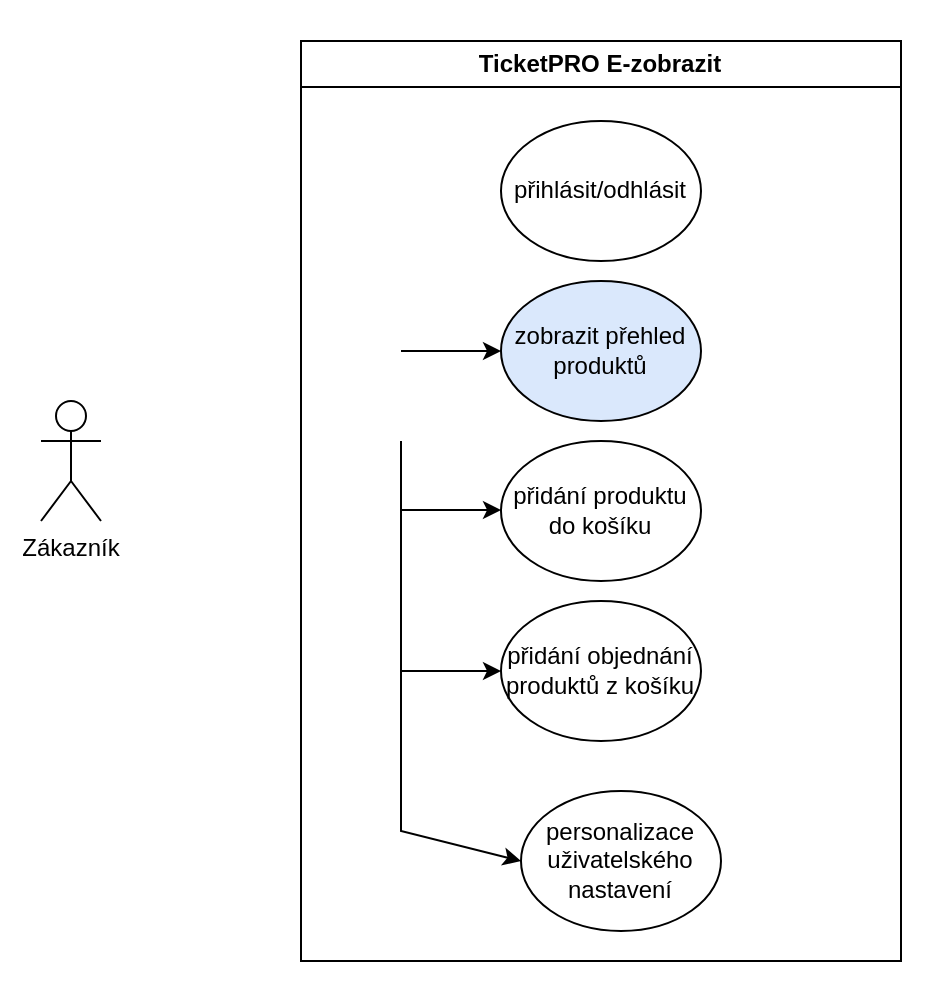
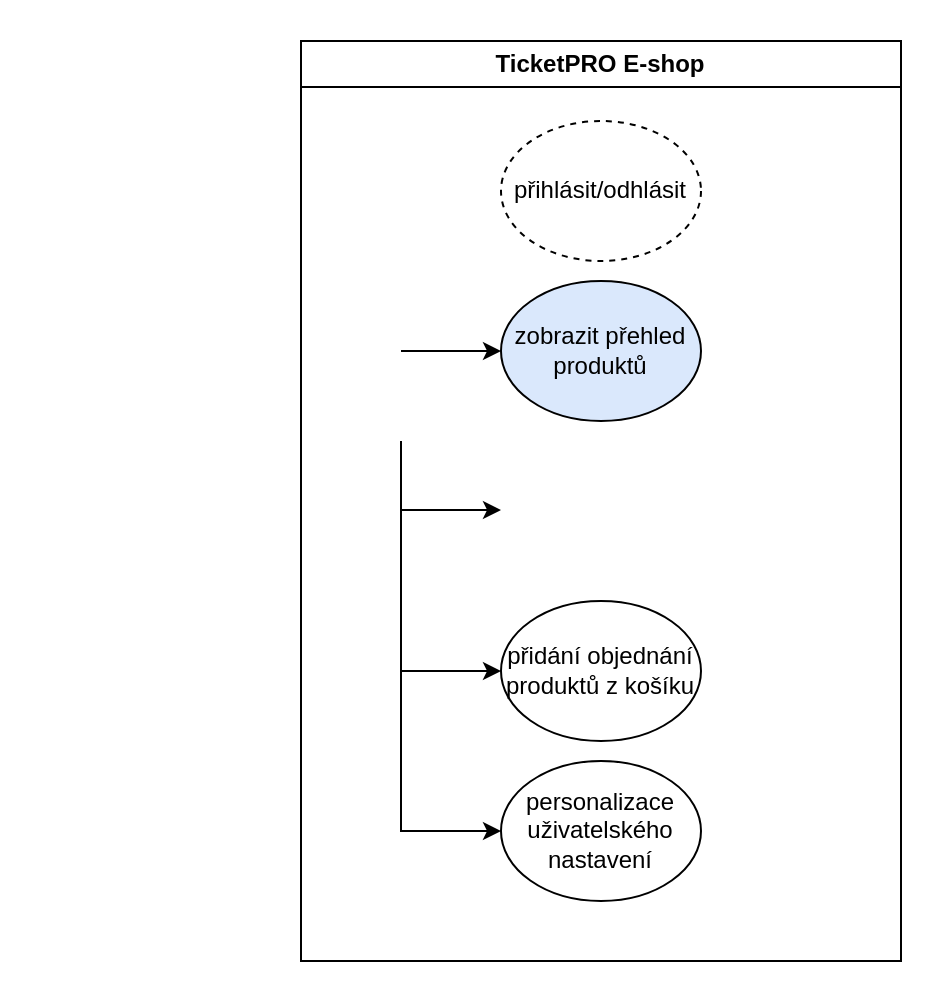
(601, 65) -> (601, 65)
(601, 191) -> (601, 191)
(71, 461) -> none
(601, 511) -> none
(621, 861) -> (601, 831)
